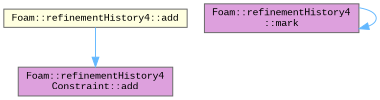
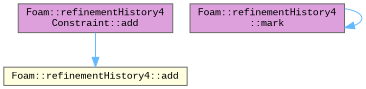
(95, 42) -> (95, 45)
